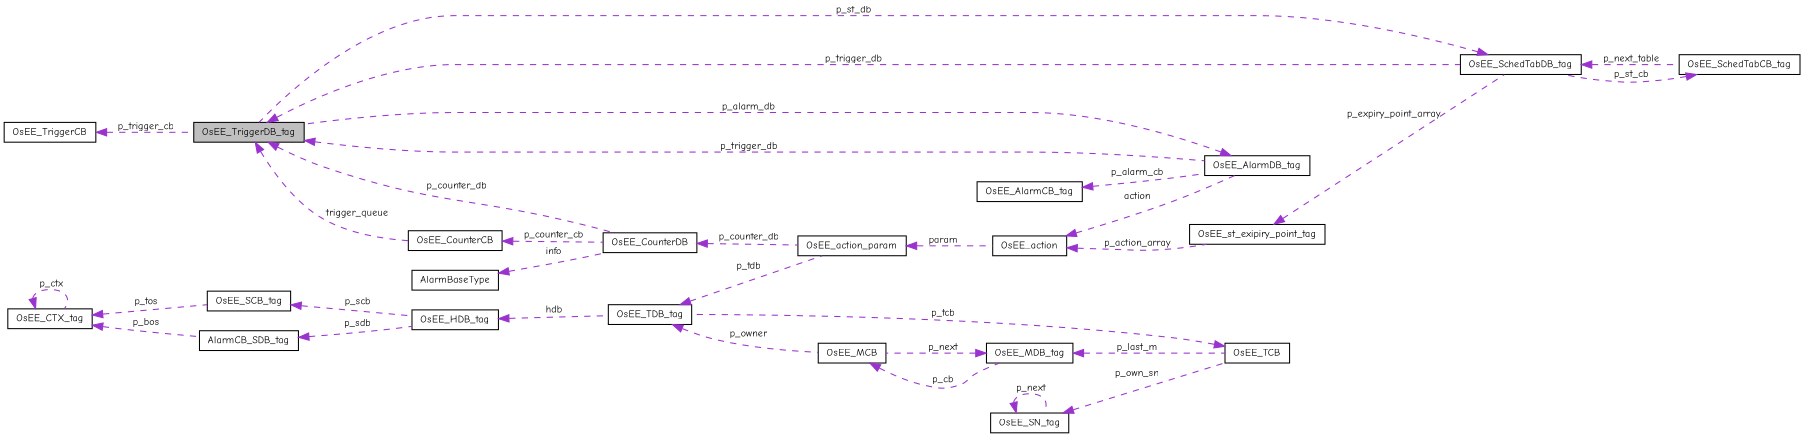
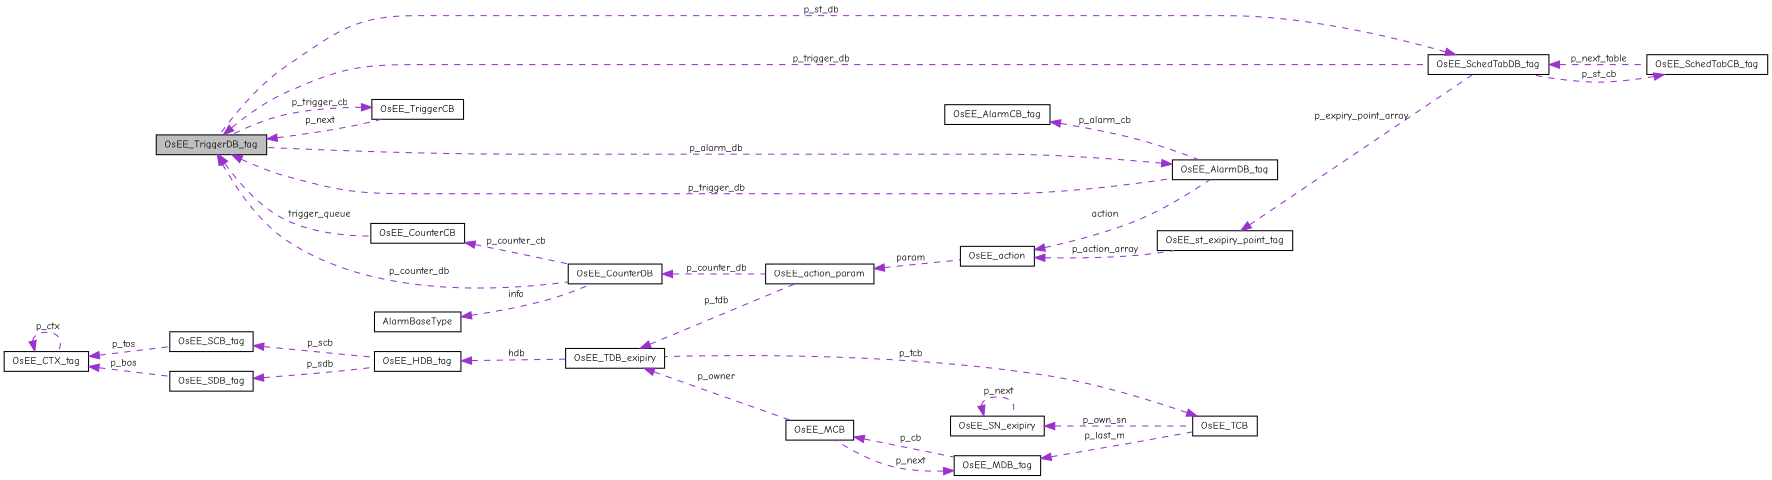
none -> (330, 130)
(650, 315) -> (615, 358)
(249, 341) -> (211, 381)
(1030, 423) -> (997, 426)
